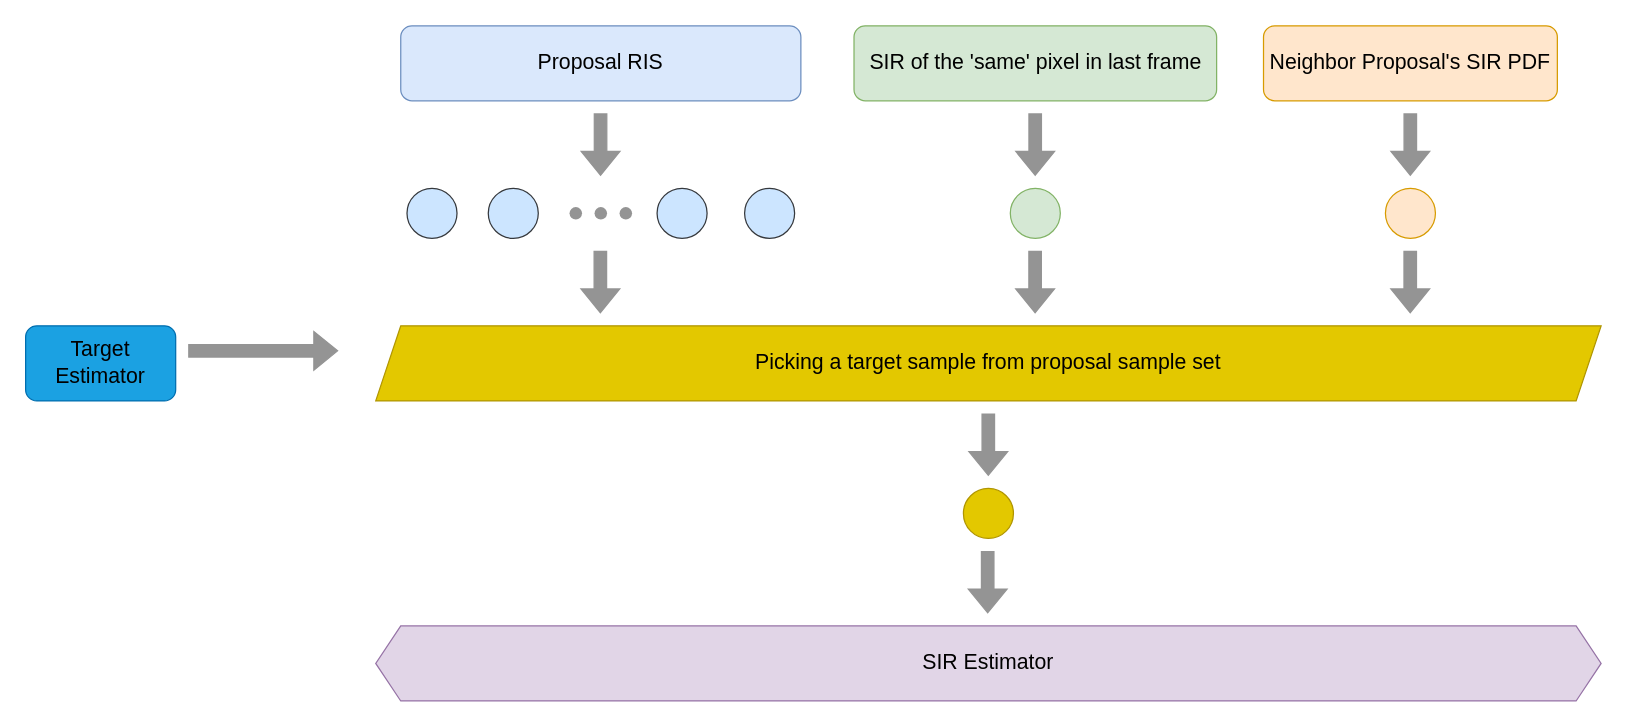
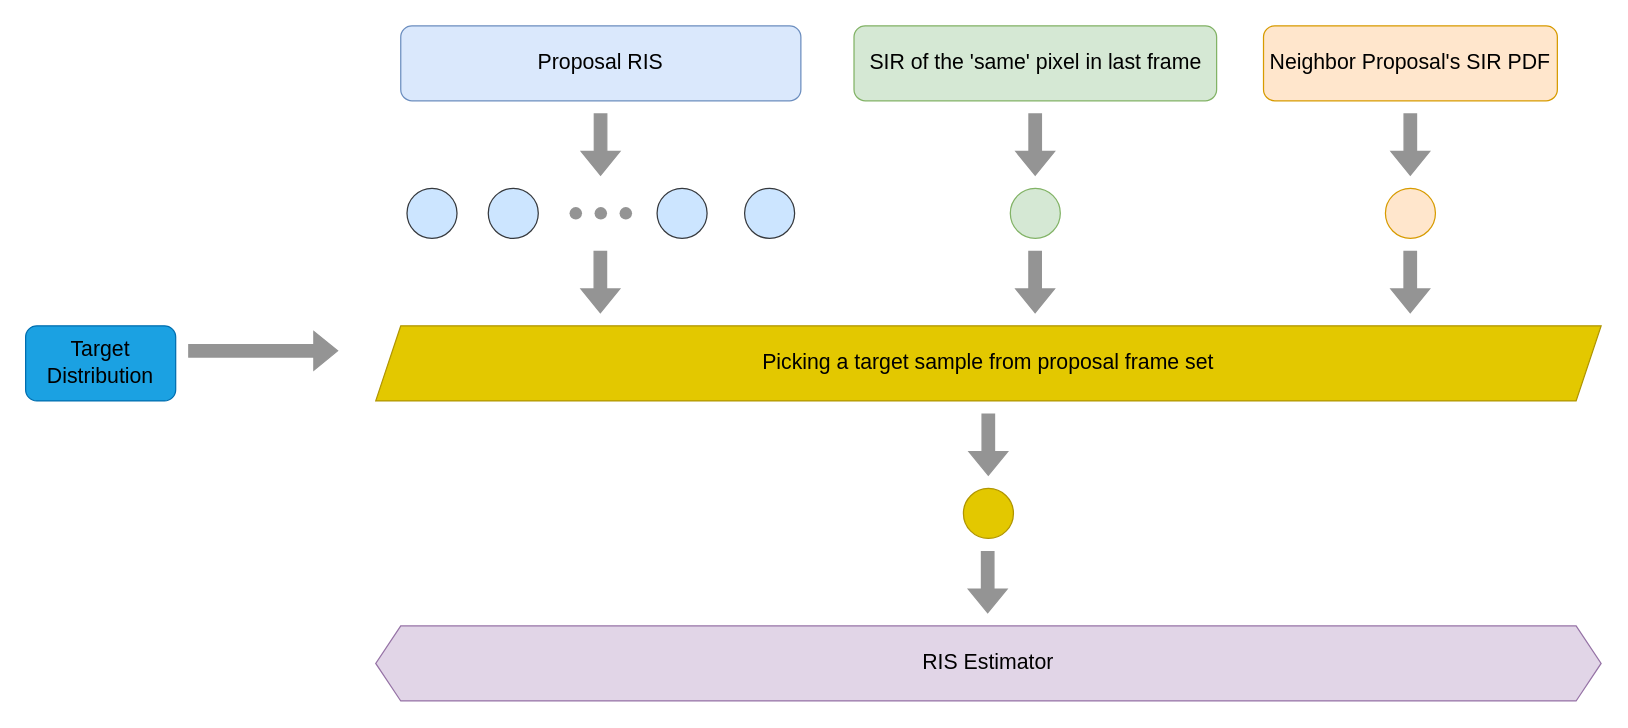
(101, 363) -> (101, 363)
(988, 363) -> (988, 363)
(988, 663) -> (988, 663)
